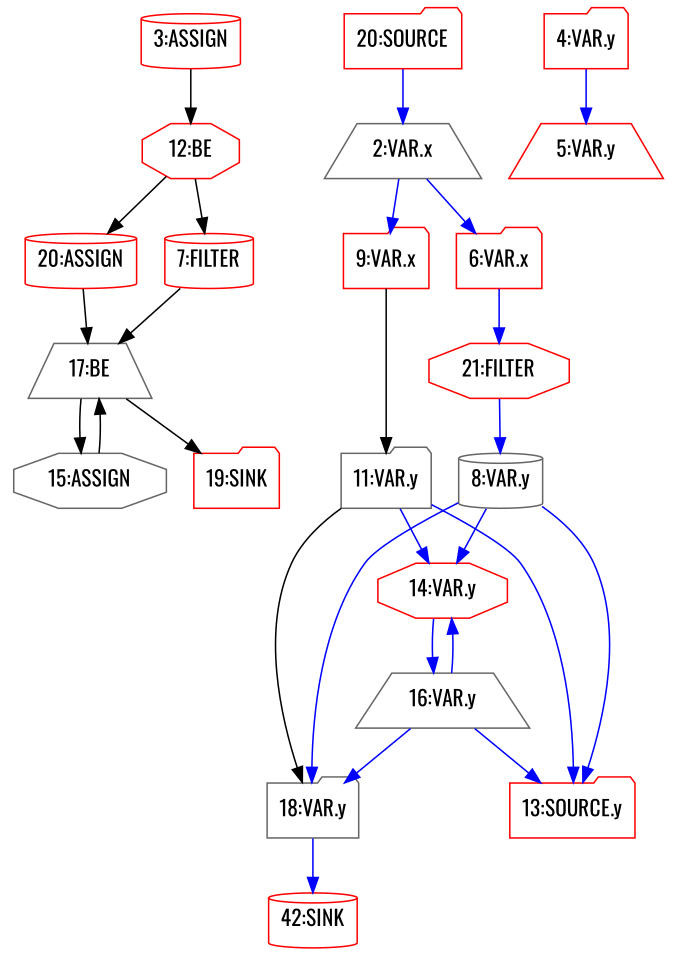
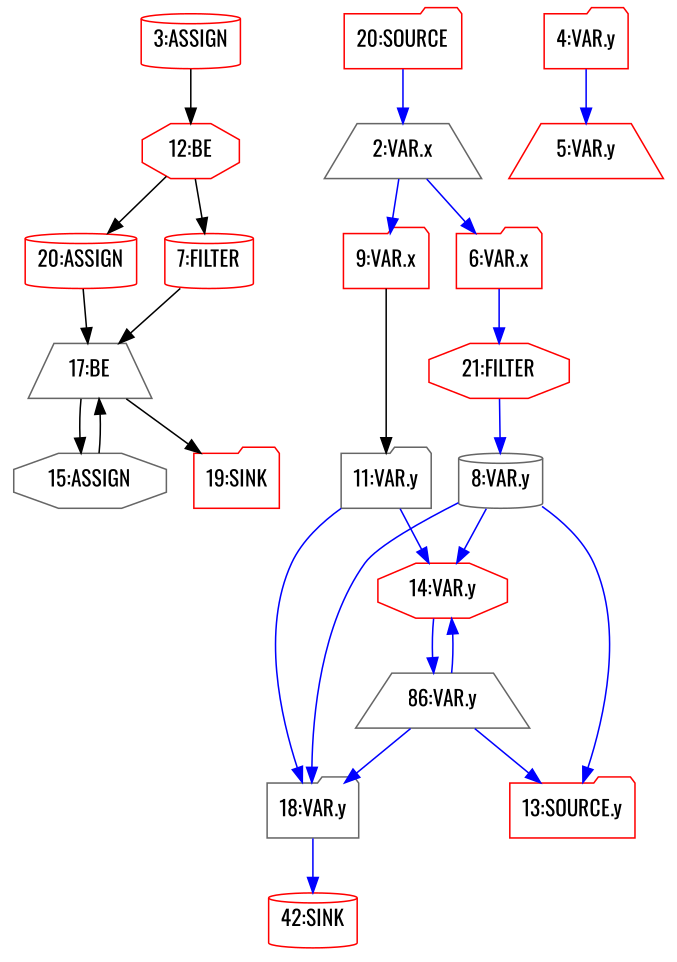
(545, 610) -> none
(276, 628) -> (276, 628)
(443, 701) -> (443, 701)
